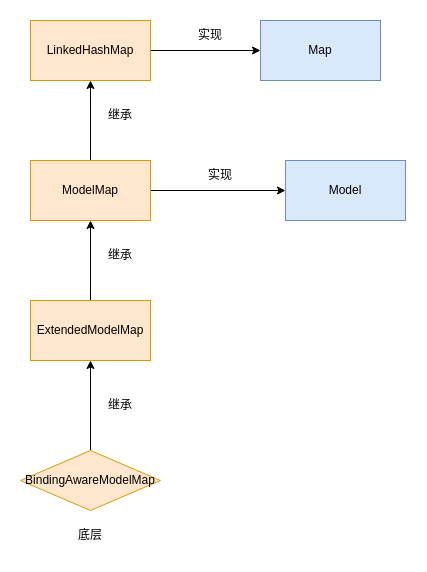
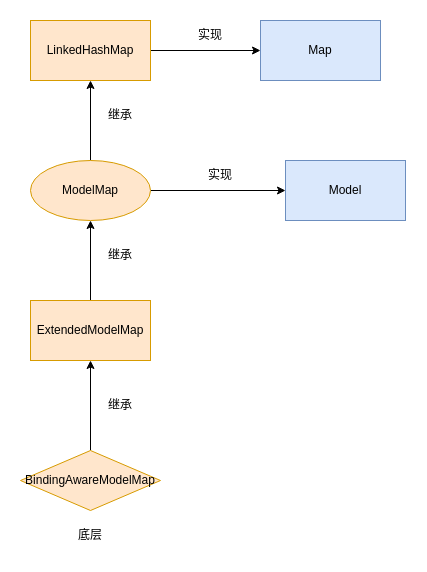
(91, 191) -> (91, 191)
